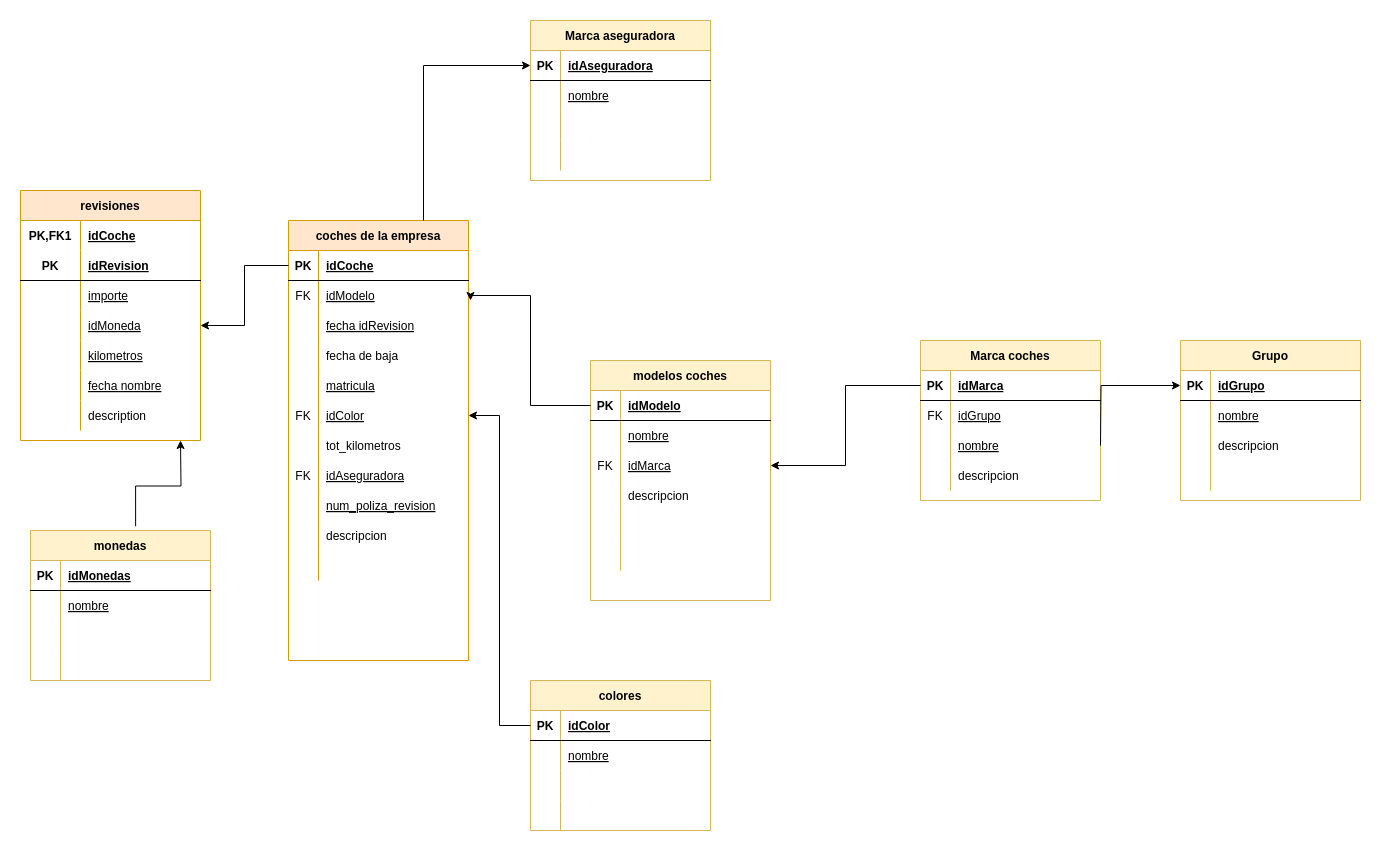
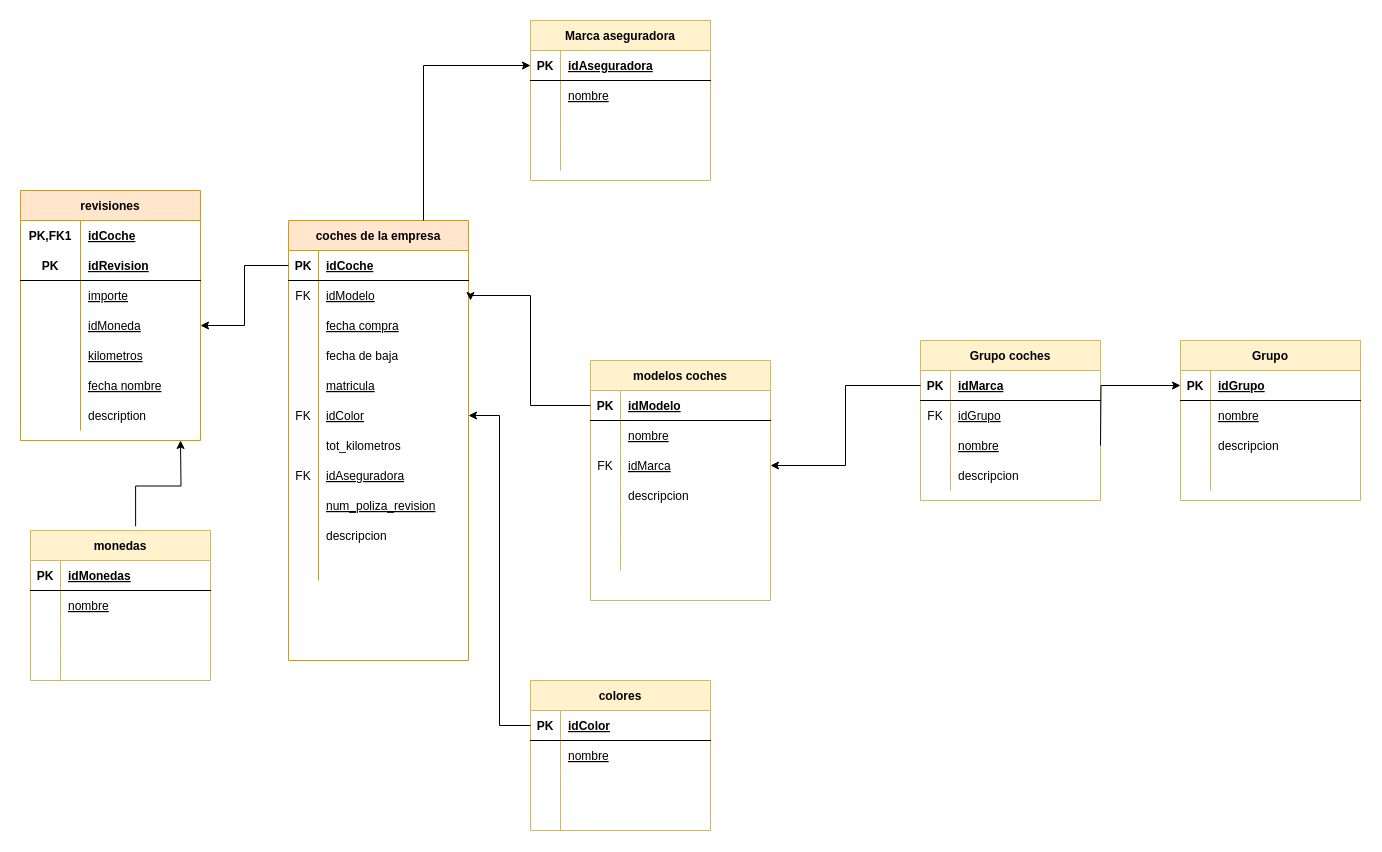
(374, 326) -> (365, 326)
(1010, 356) -> (1010, 356)
